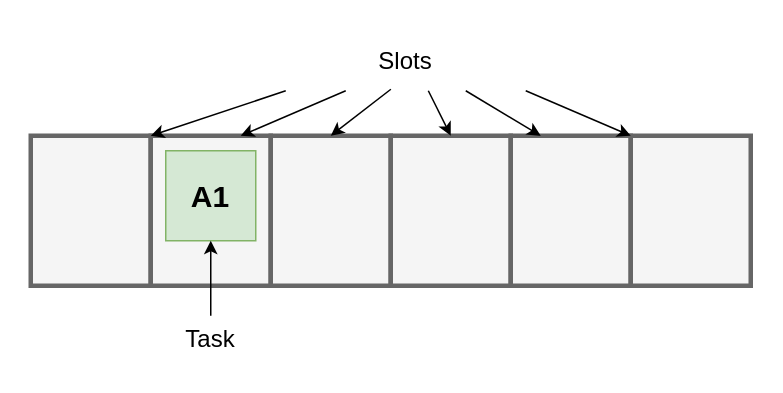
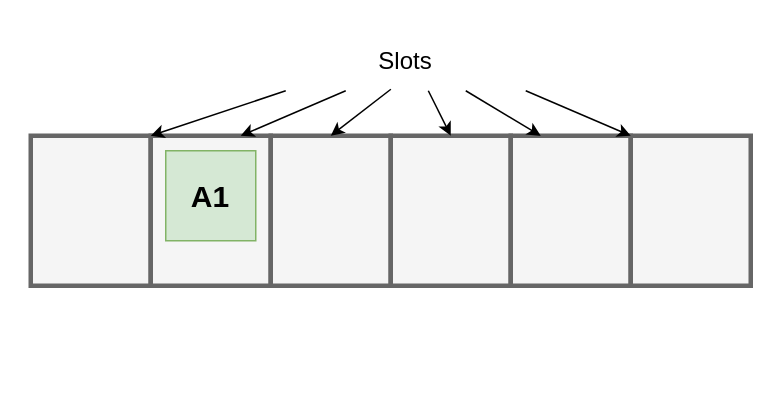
(211, 284) -> none
(211, 338) -> none
